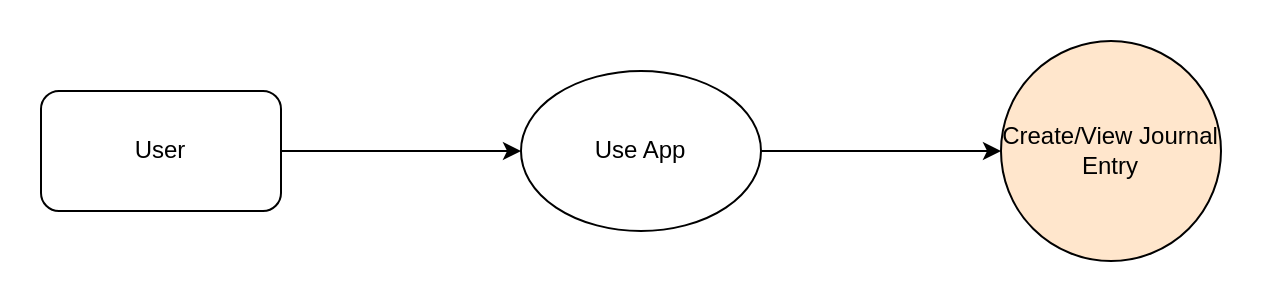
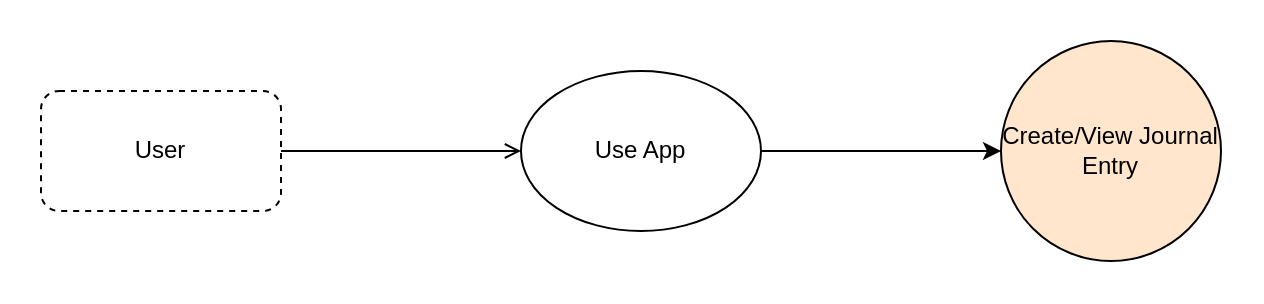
(161, 151) -> (161, 151)
(506, 151) -> (509, 151)
